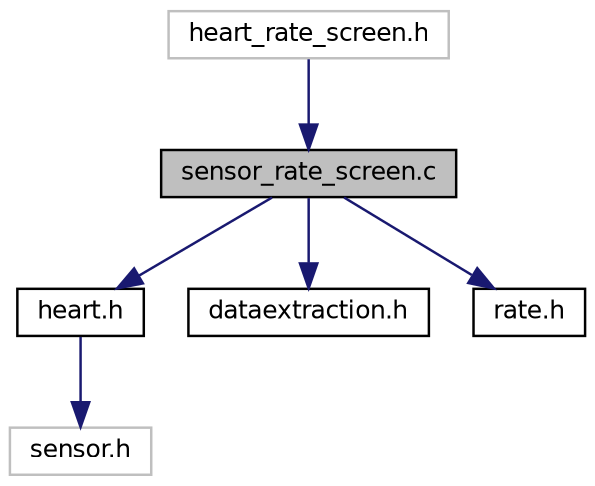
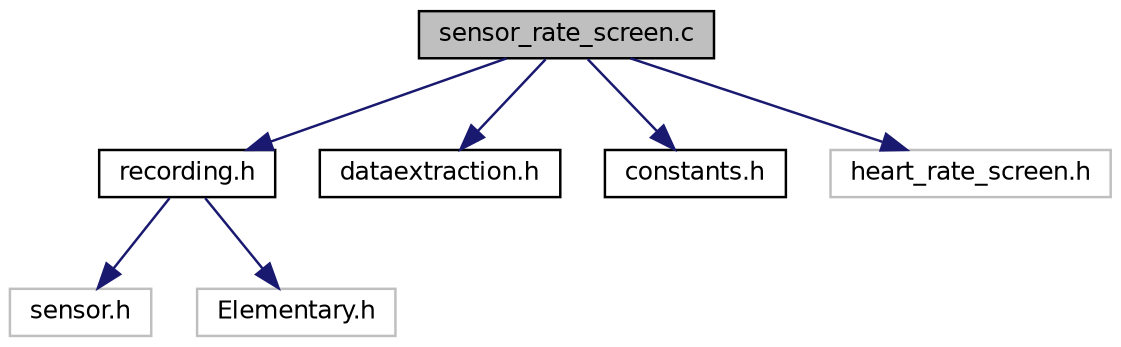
(309, 92) -> (756, 100)
(81, 312) -> (187, 174)
none -> (296, 312)
(529, 312) -> (695, 174)
